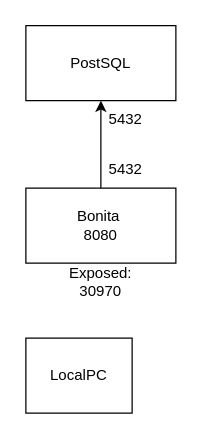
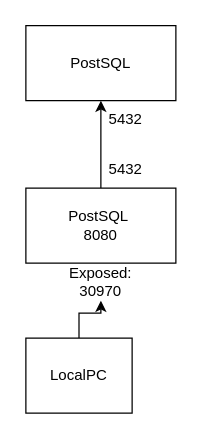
(101, 226) -> (101, 226)
none -> (79, 313)
